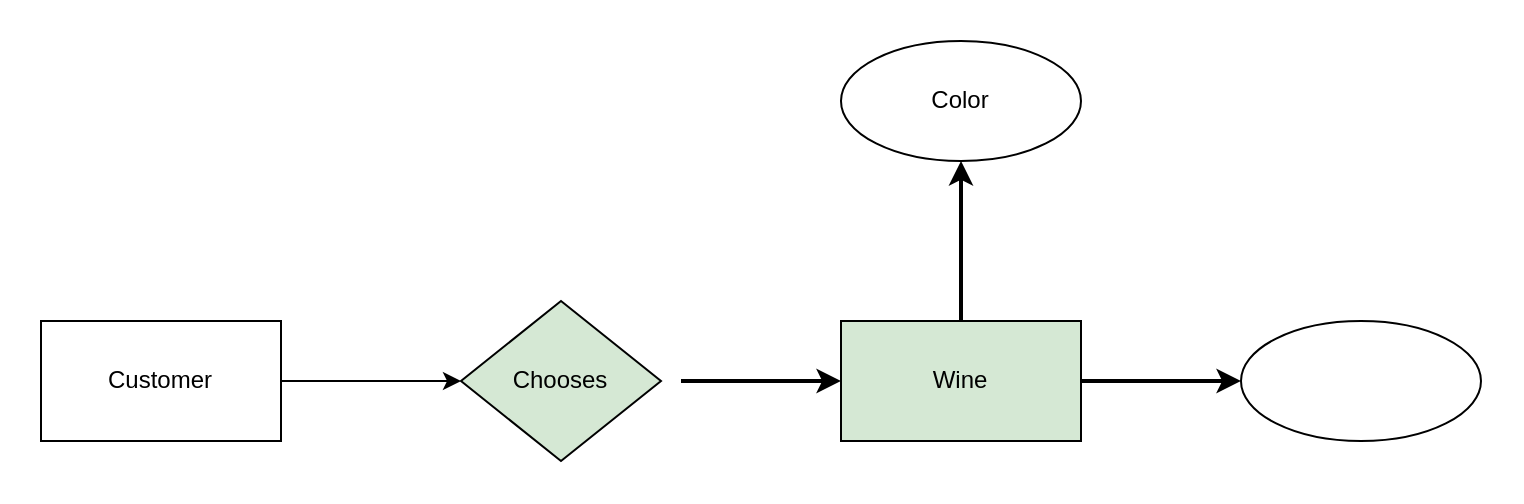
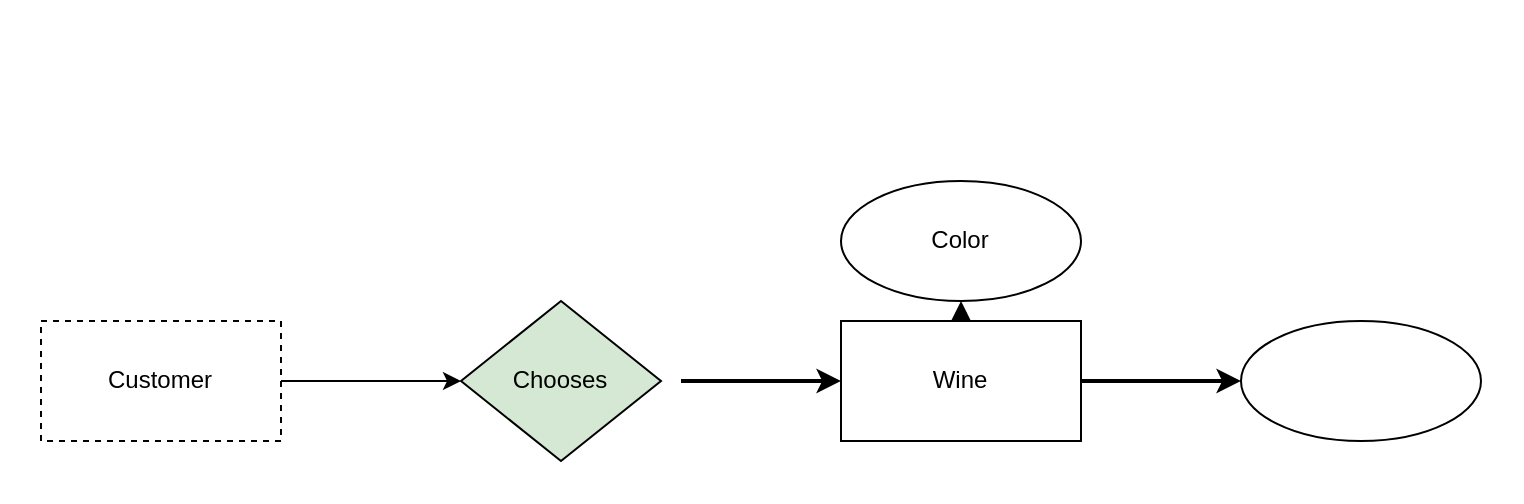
(961, 101) -> (961, 241)
(161, 381) -> (161, 381)
(961, 381) -> (961, 381)
